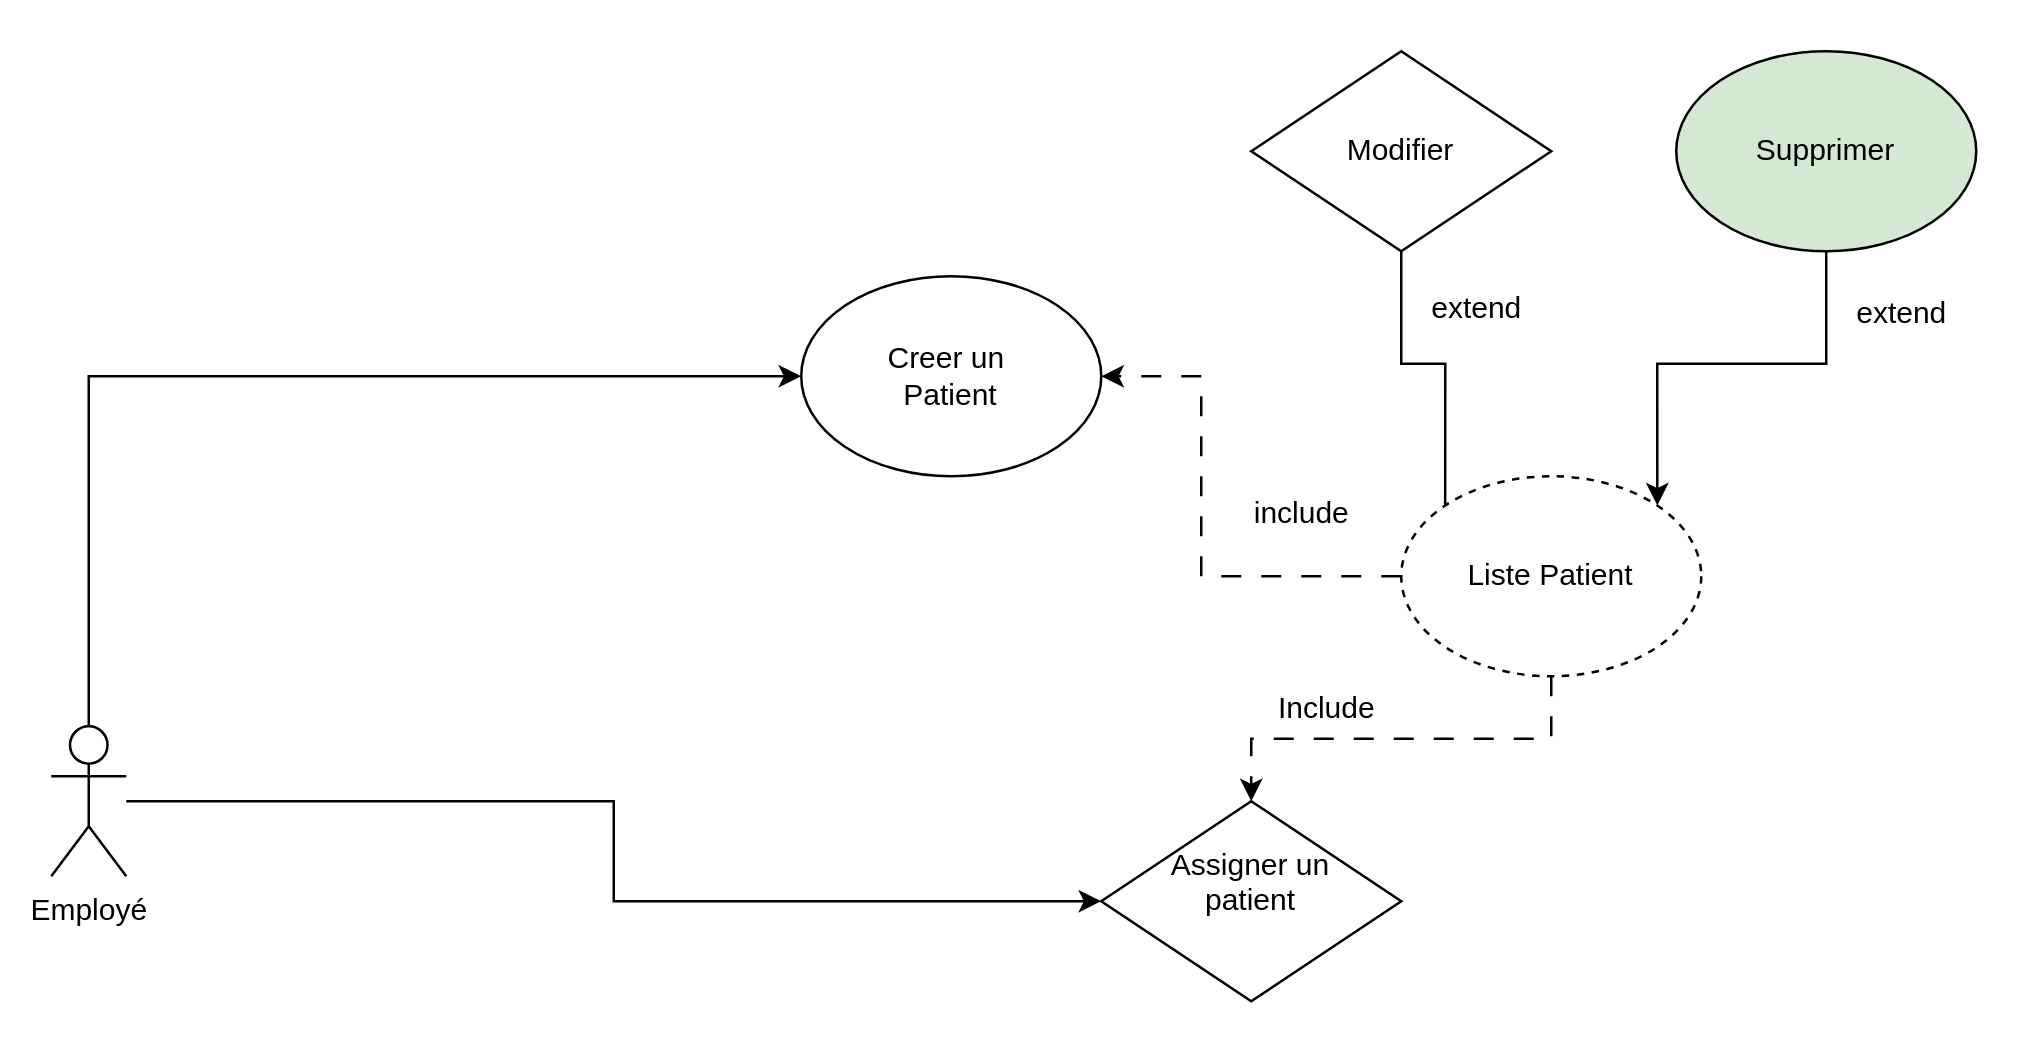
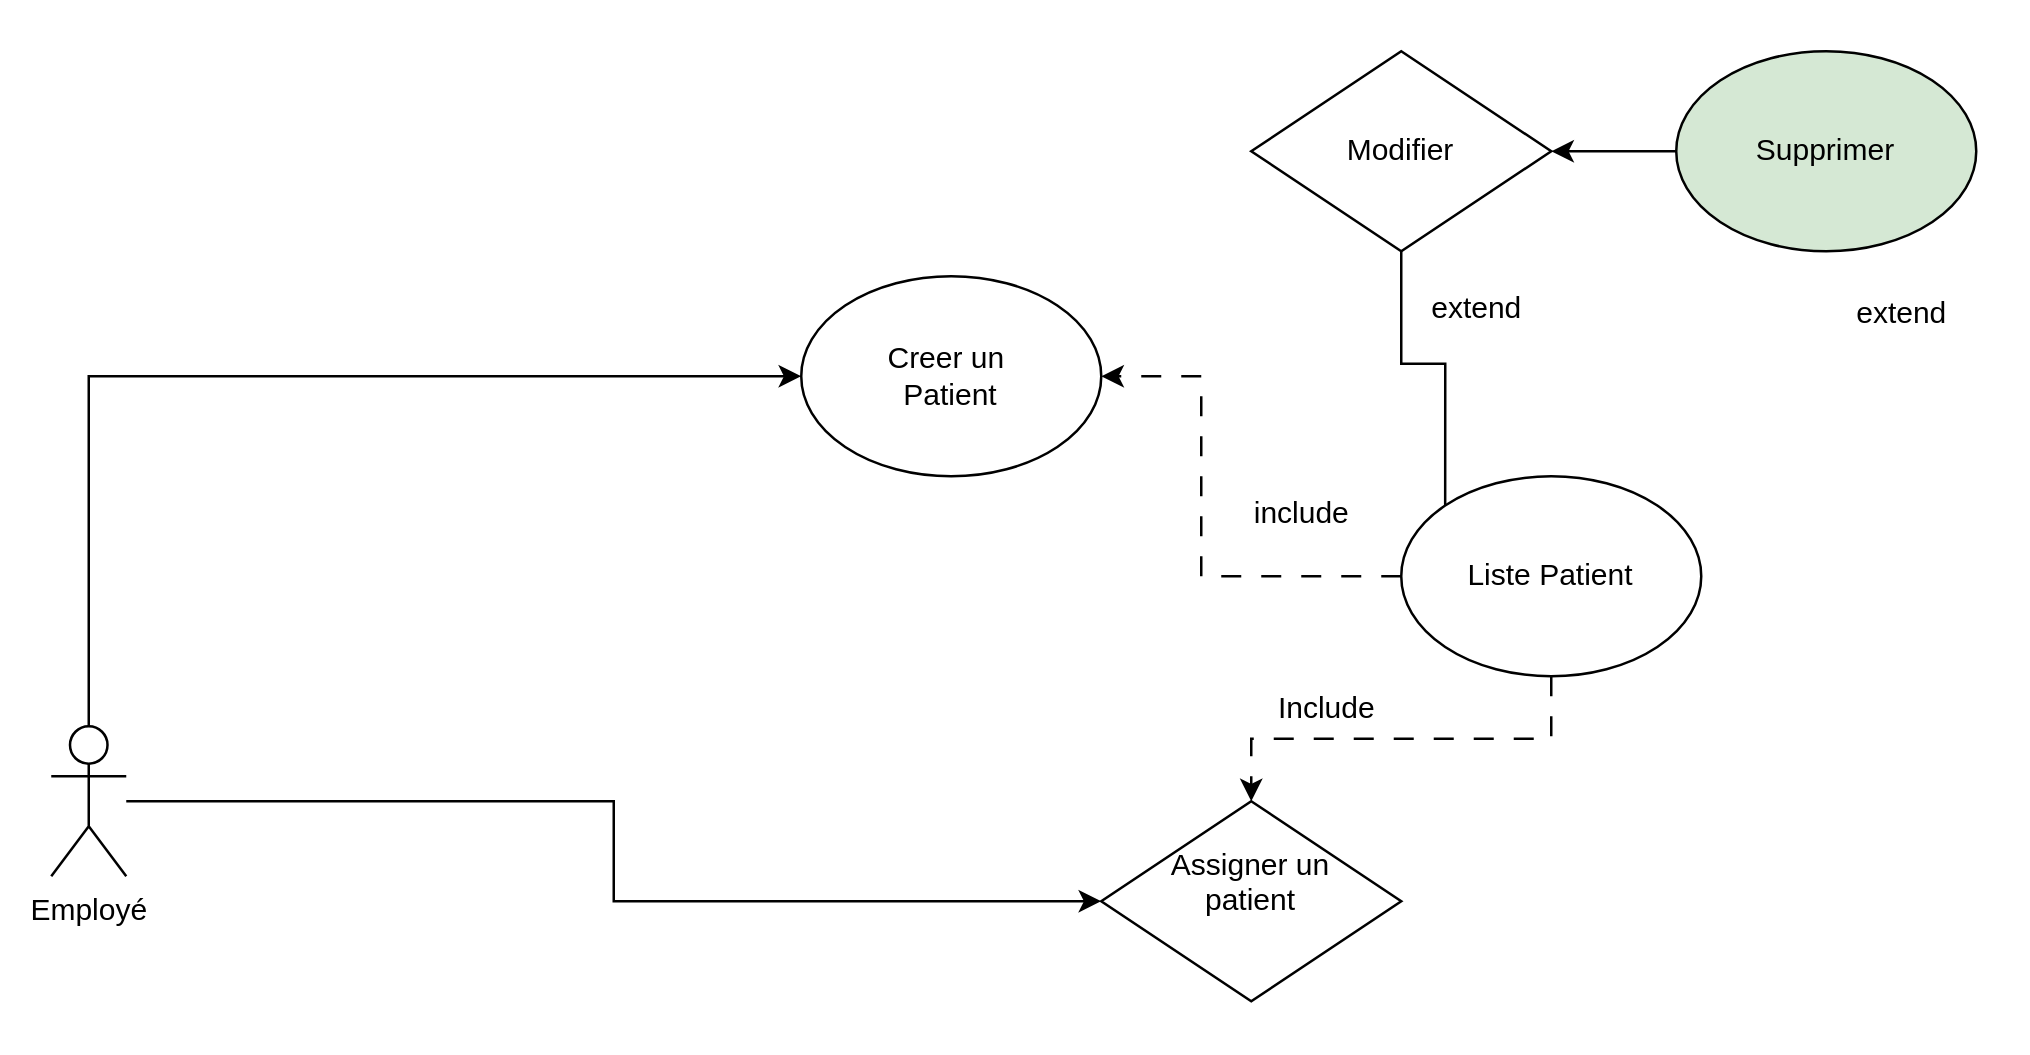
(1735, 364) -> (1622, 151)
(1551, 576) -> (1551, 576)
